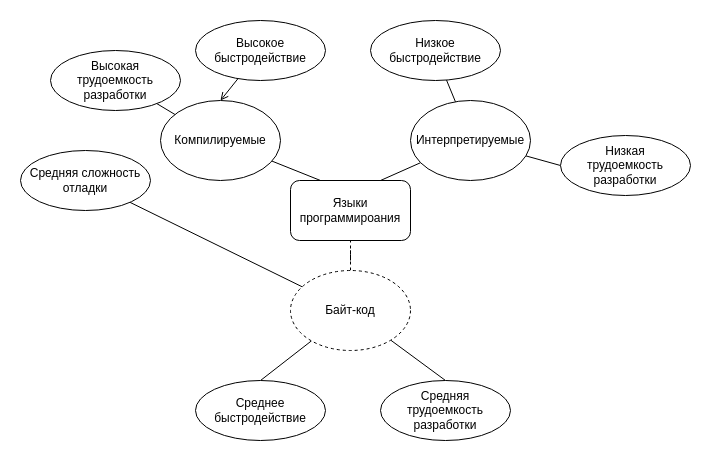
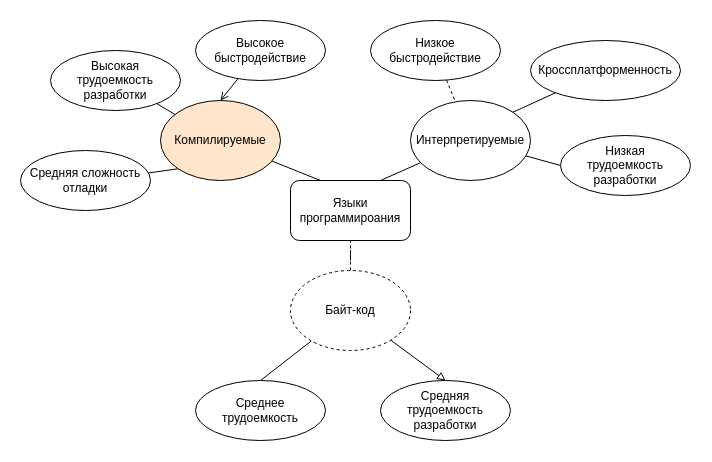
none -> (606, 71)
(451, 91) -> (451, 91)
none -> (534, 103)
(221, 141) -> (221, 141)
(216, 244) -> (163, 171)
(440, 376) -> (437, 374)
(261, 411) -> (261, 411)
